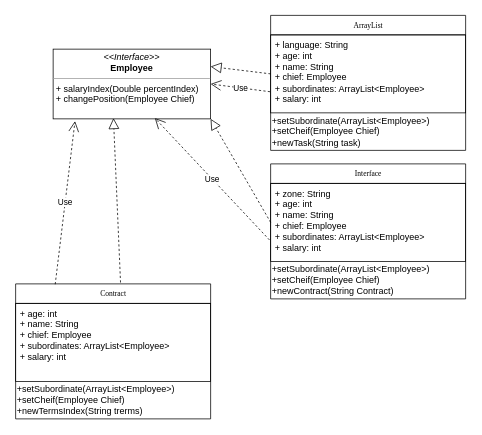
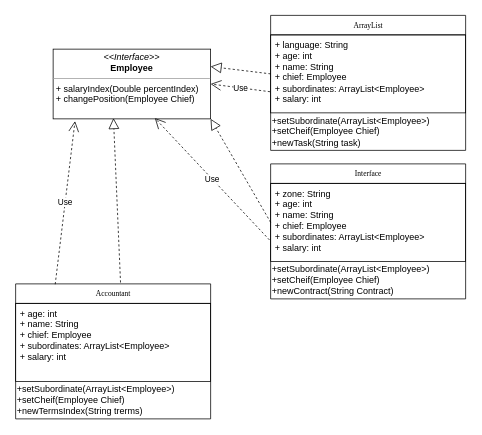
(113, 294) -> (113, 294)
